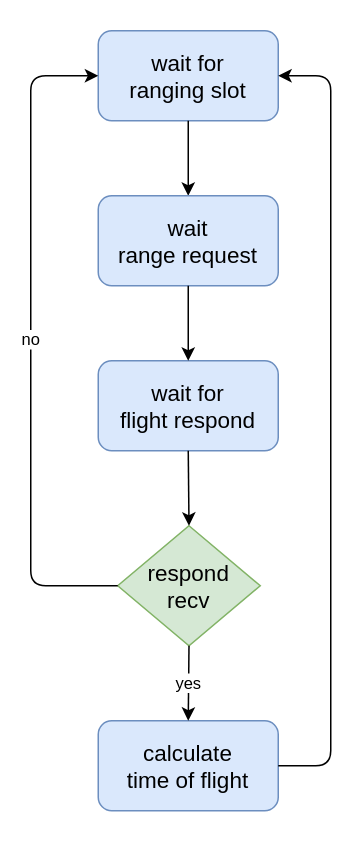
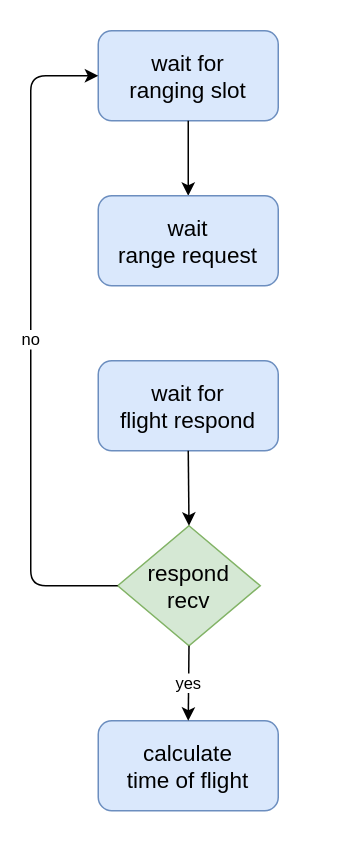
(188, 318) -> none
(331, 426) -> none
